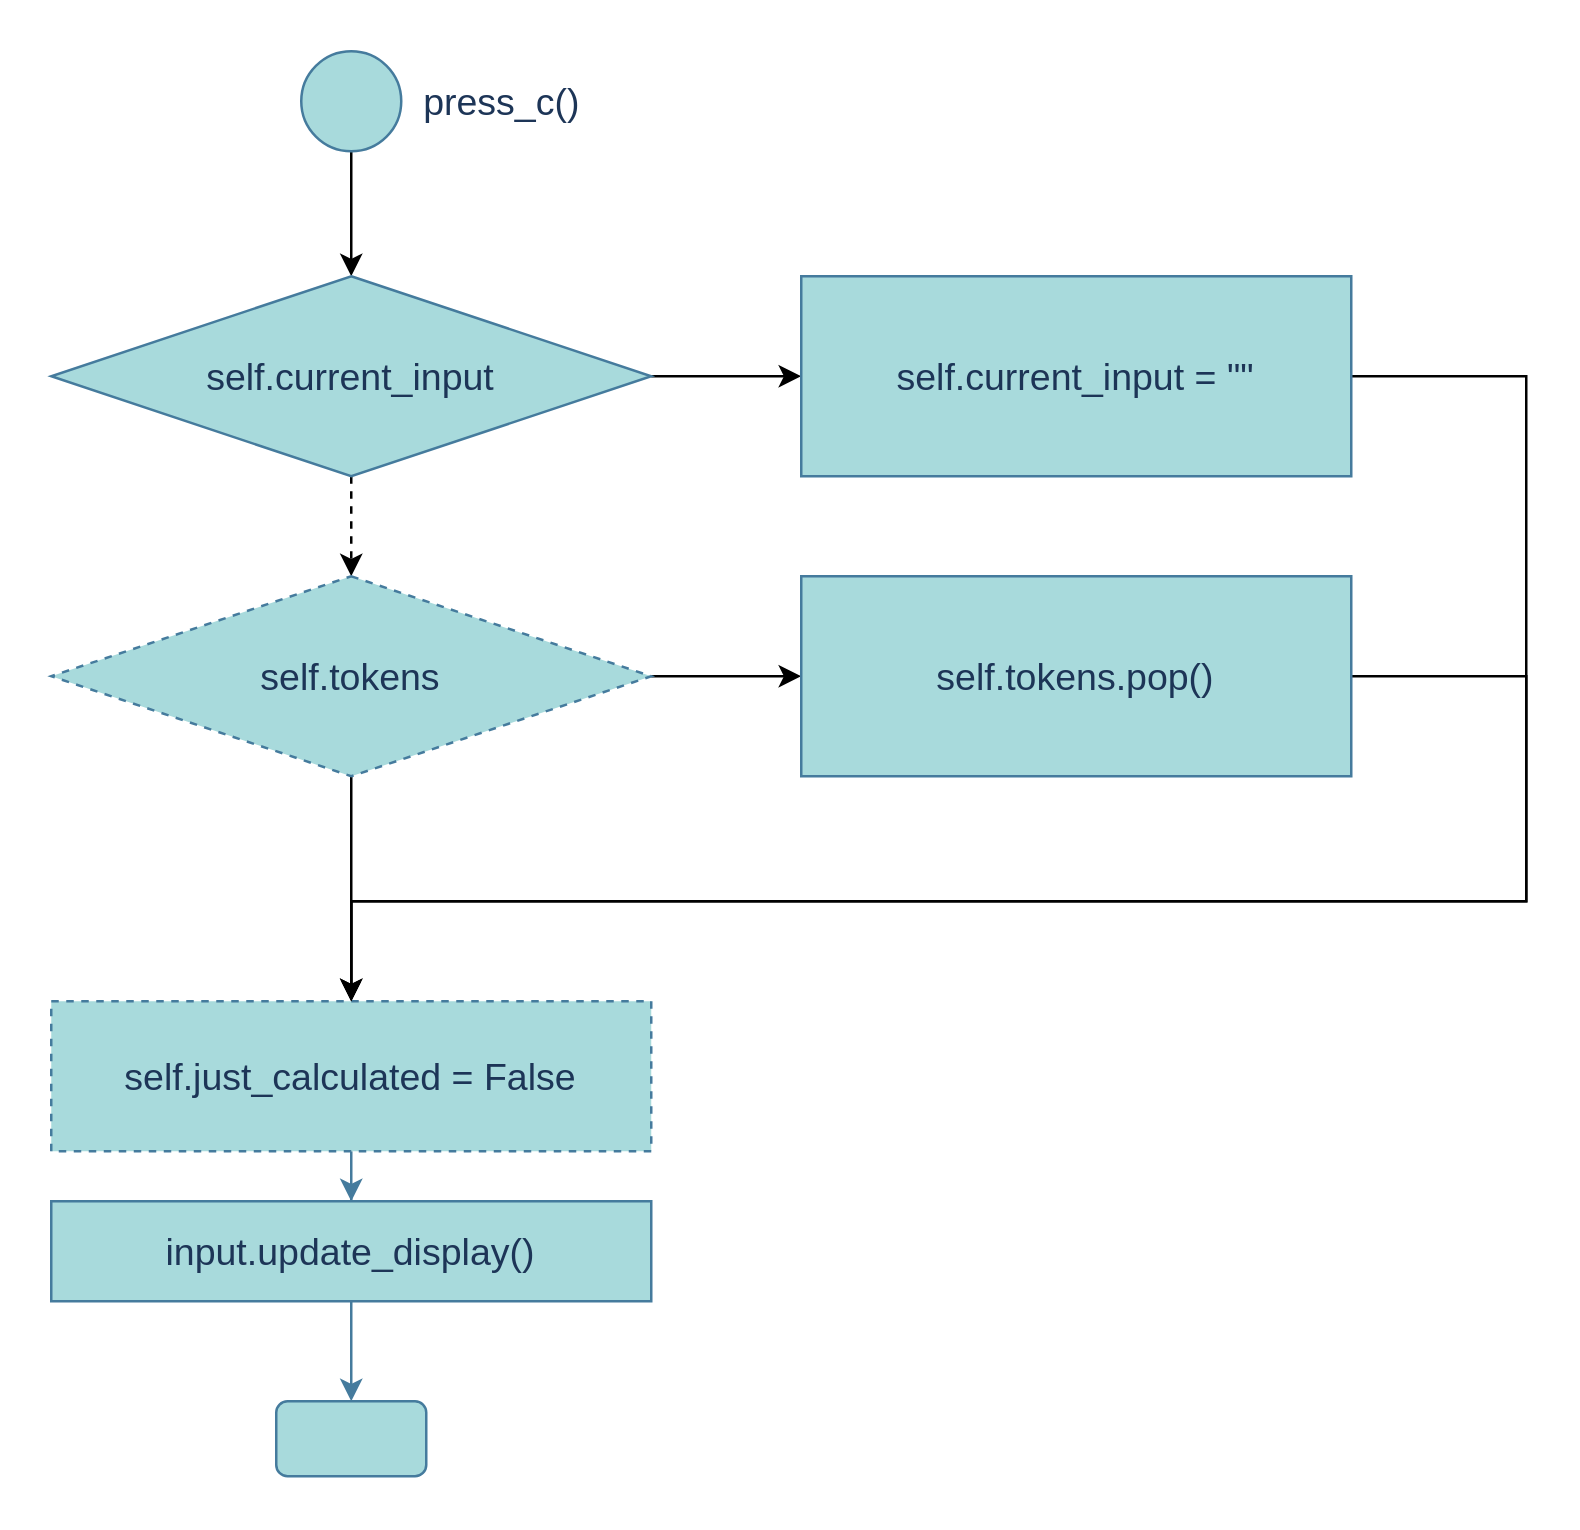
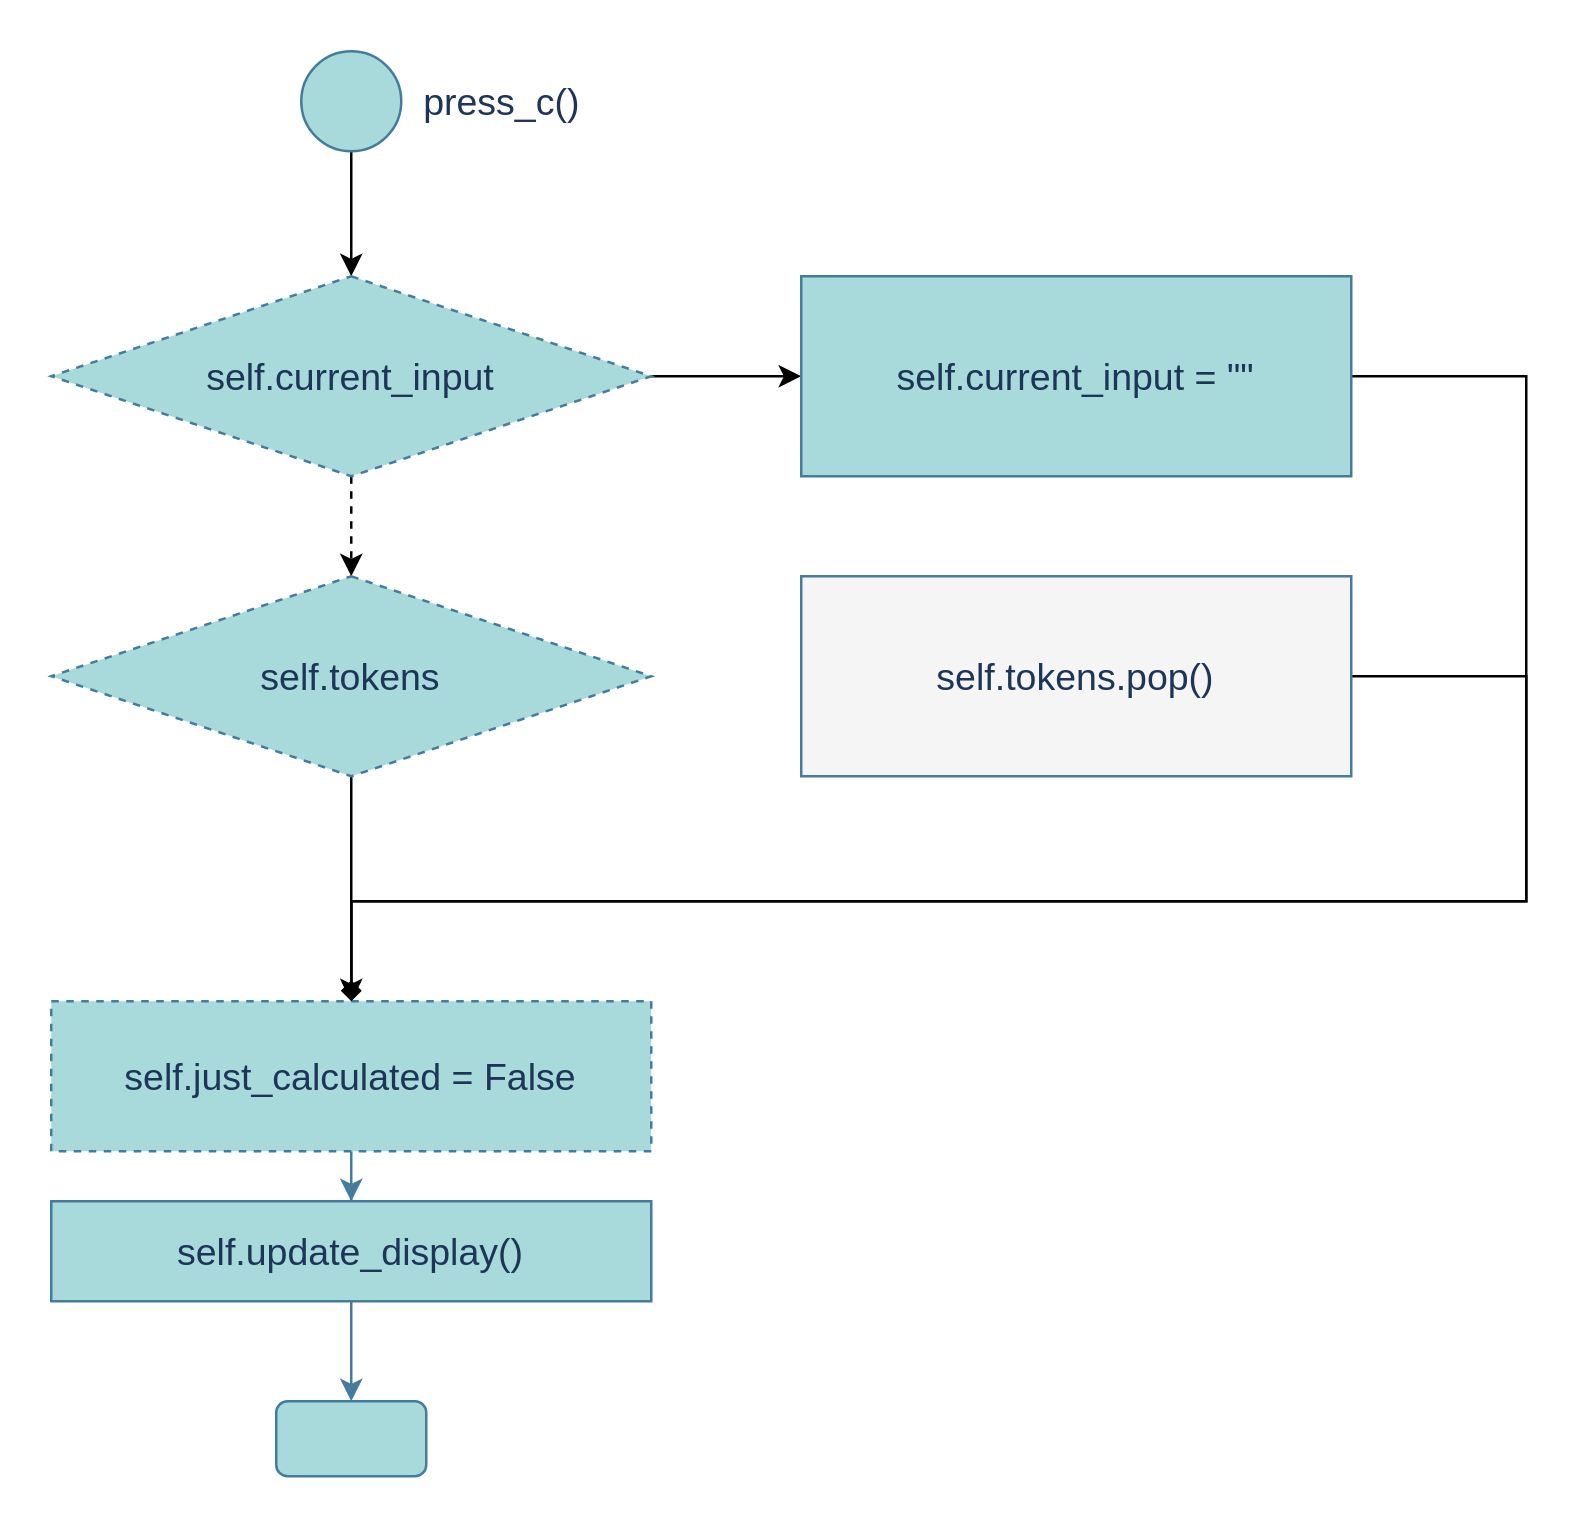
(351, 376) -> (351, 376)
(718, 676) -> none
(1076, 676) -> (1076, 676)
(1351, 676) -> (1351, 676)
(351, 1251) -> (351, 1251)
